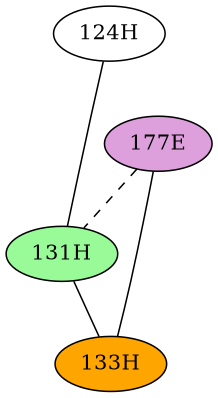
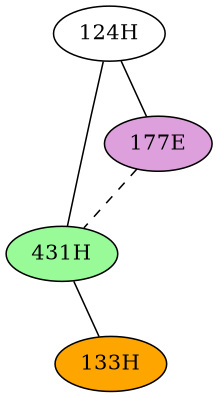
(62, 254) -> (62, 254)
(137, 254) -> (134, 89)
